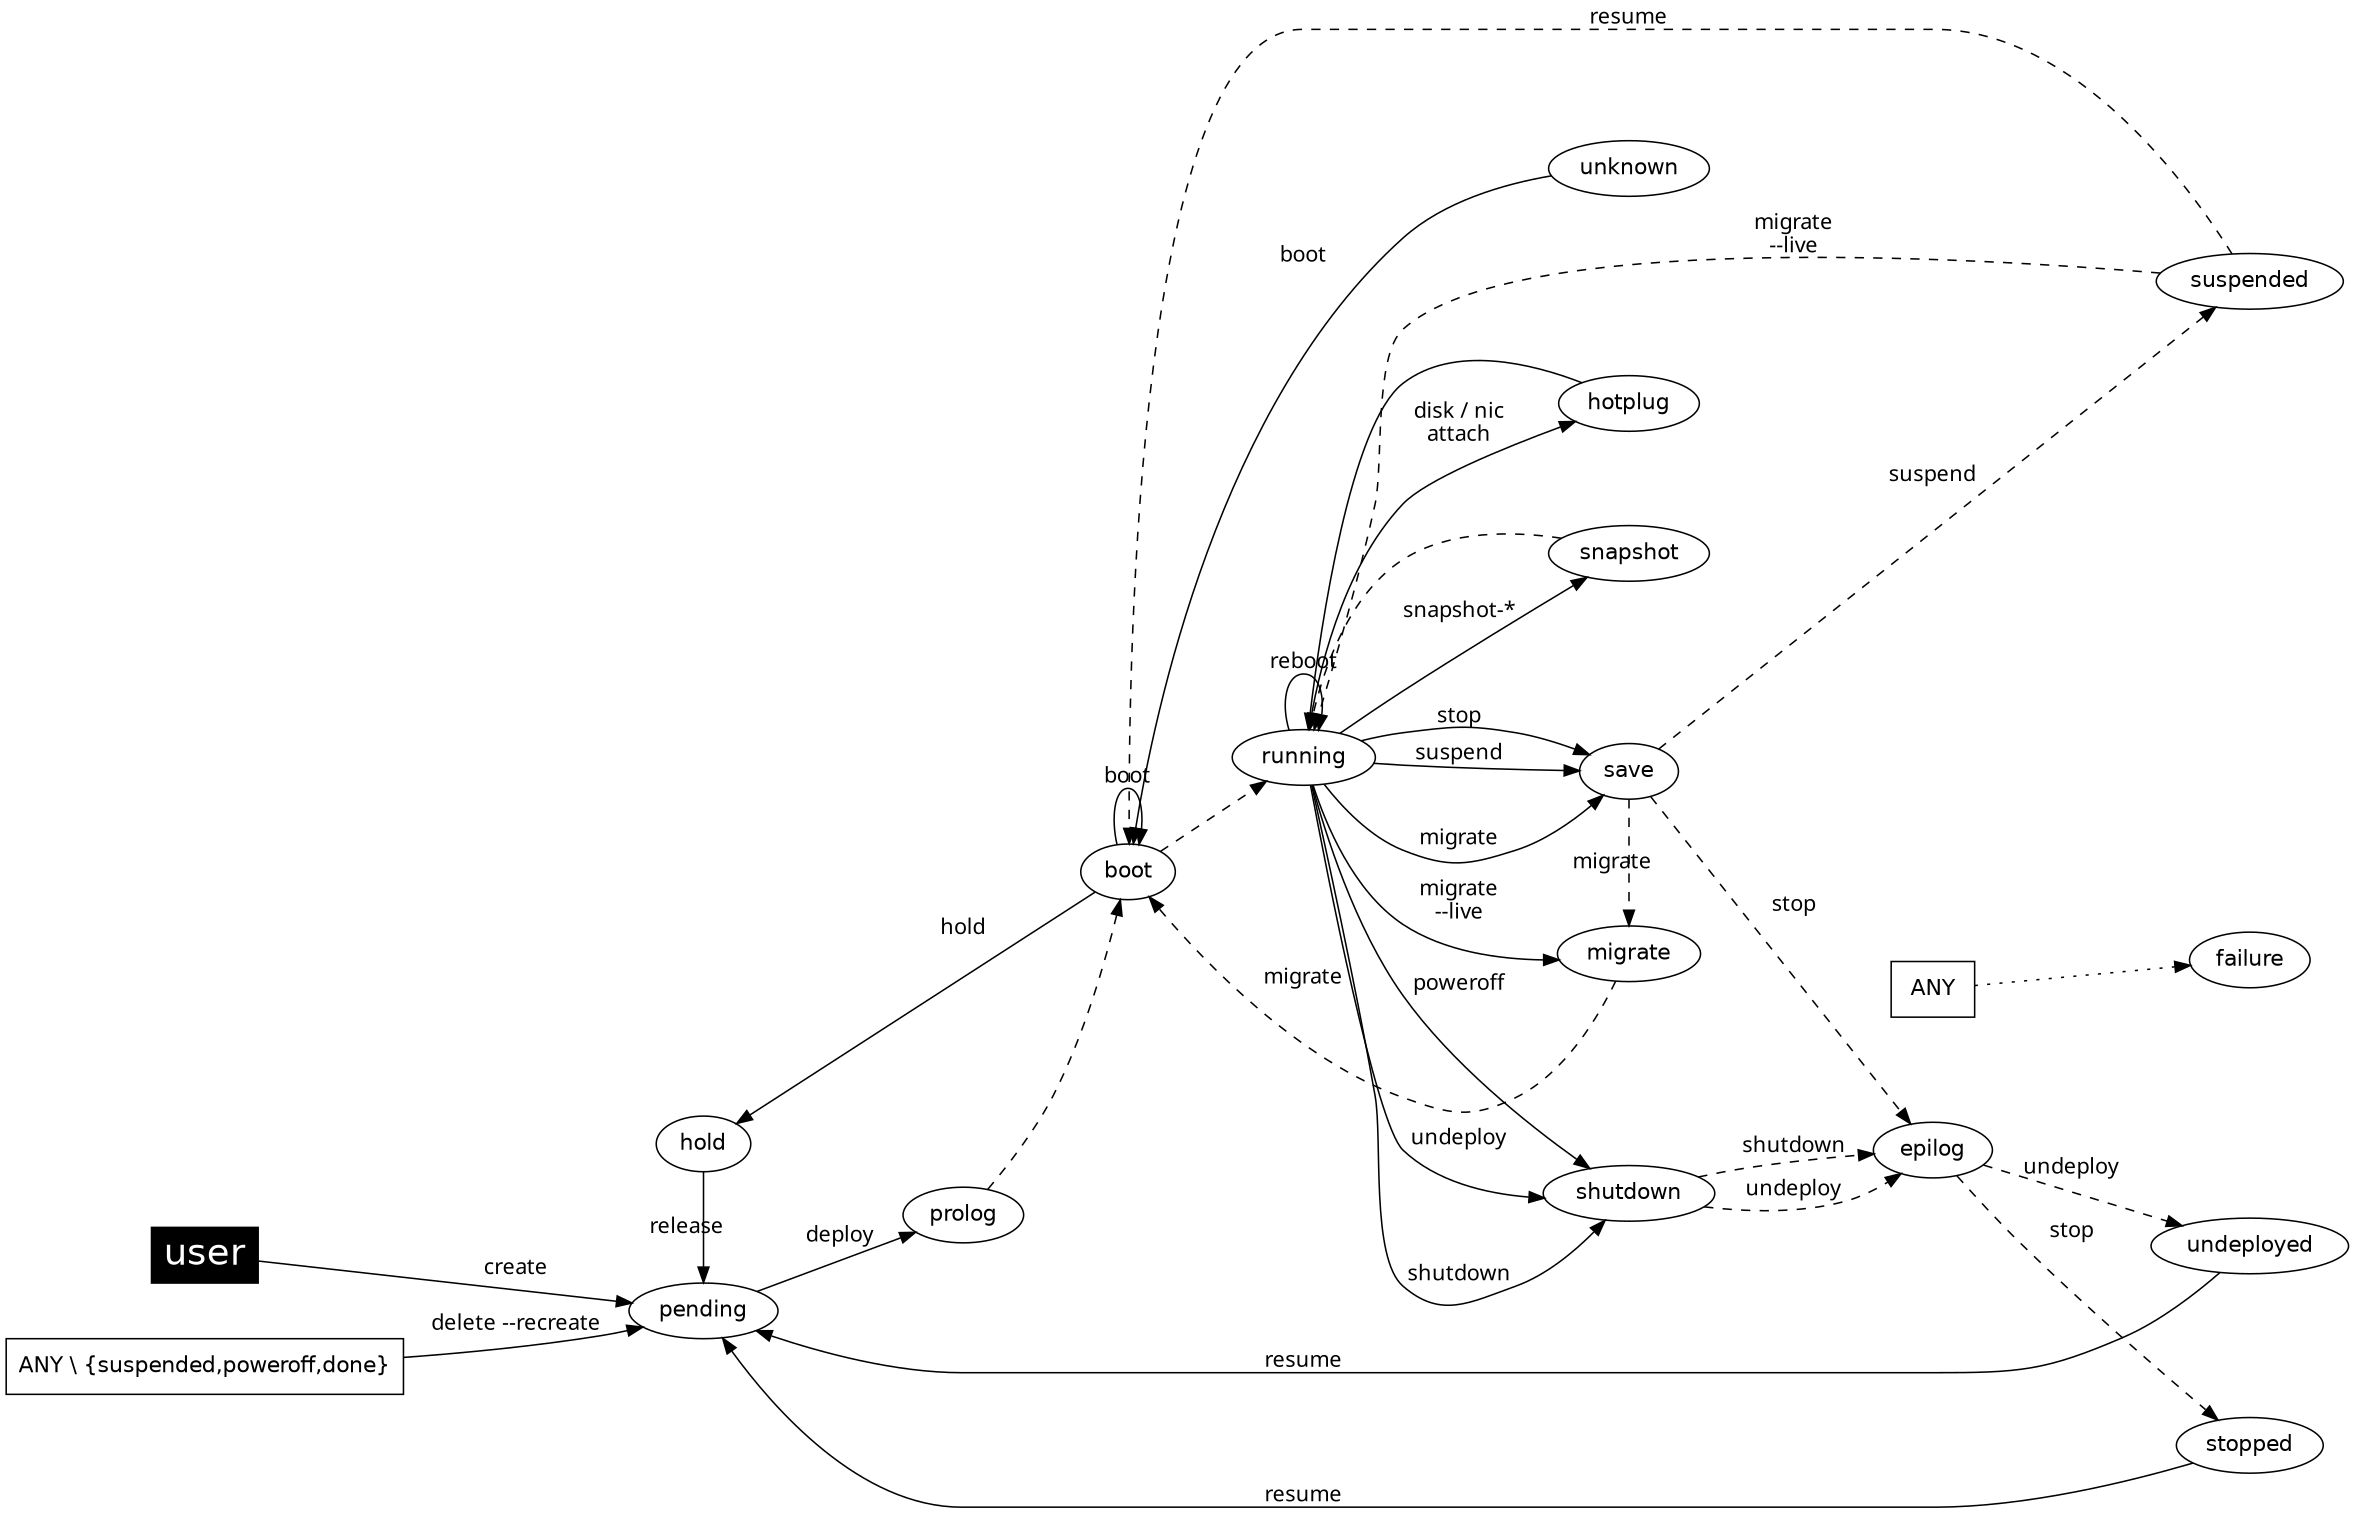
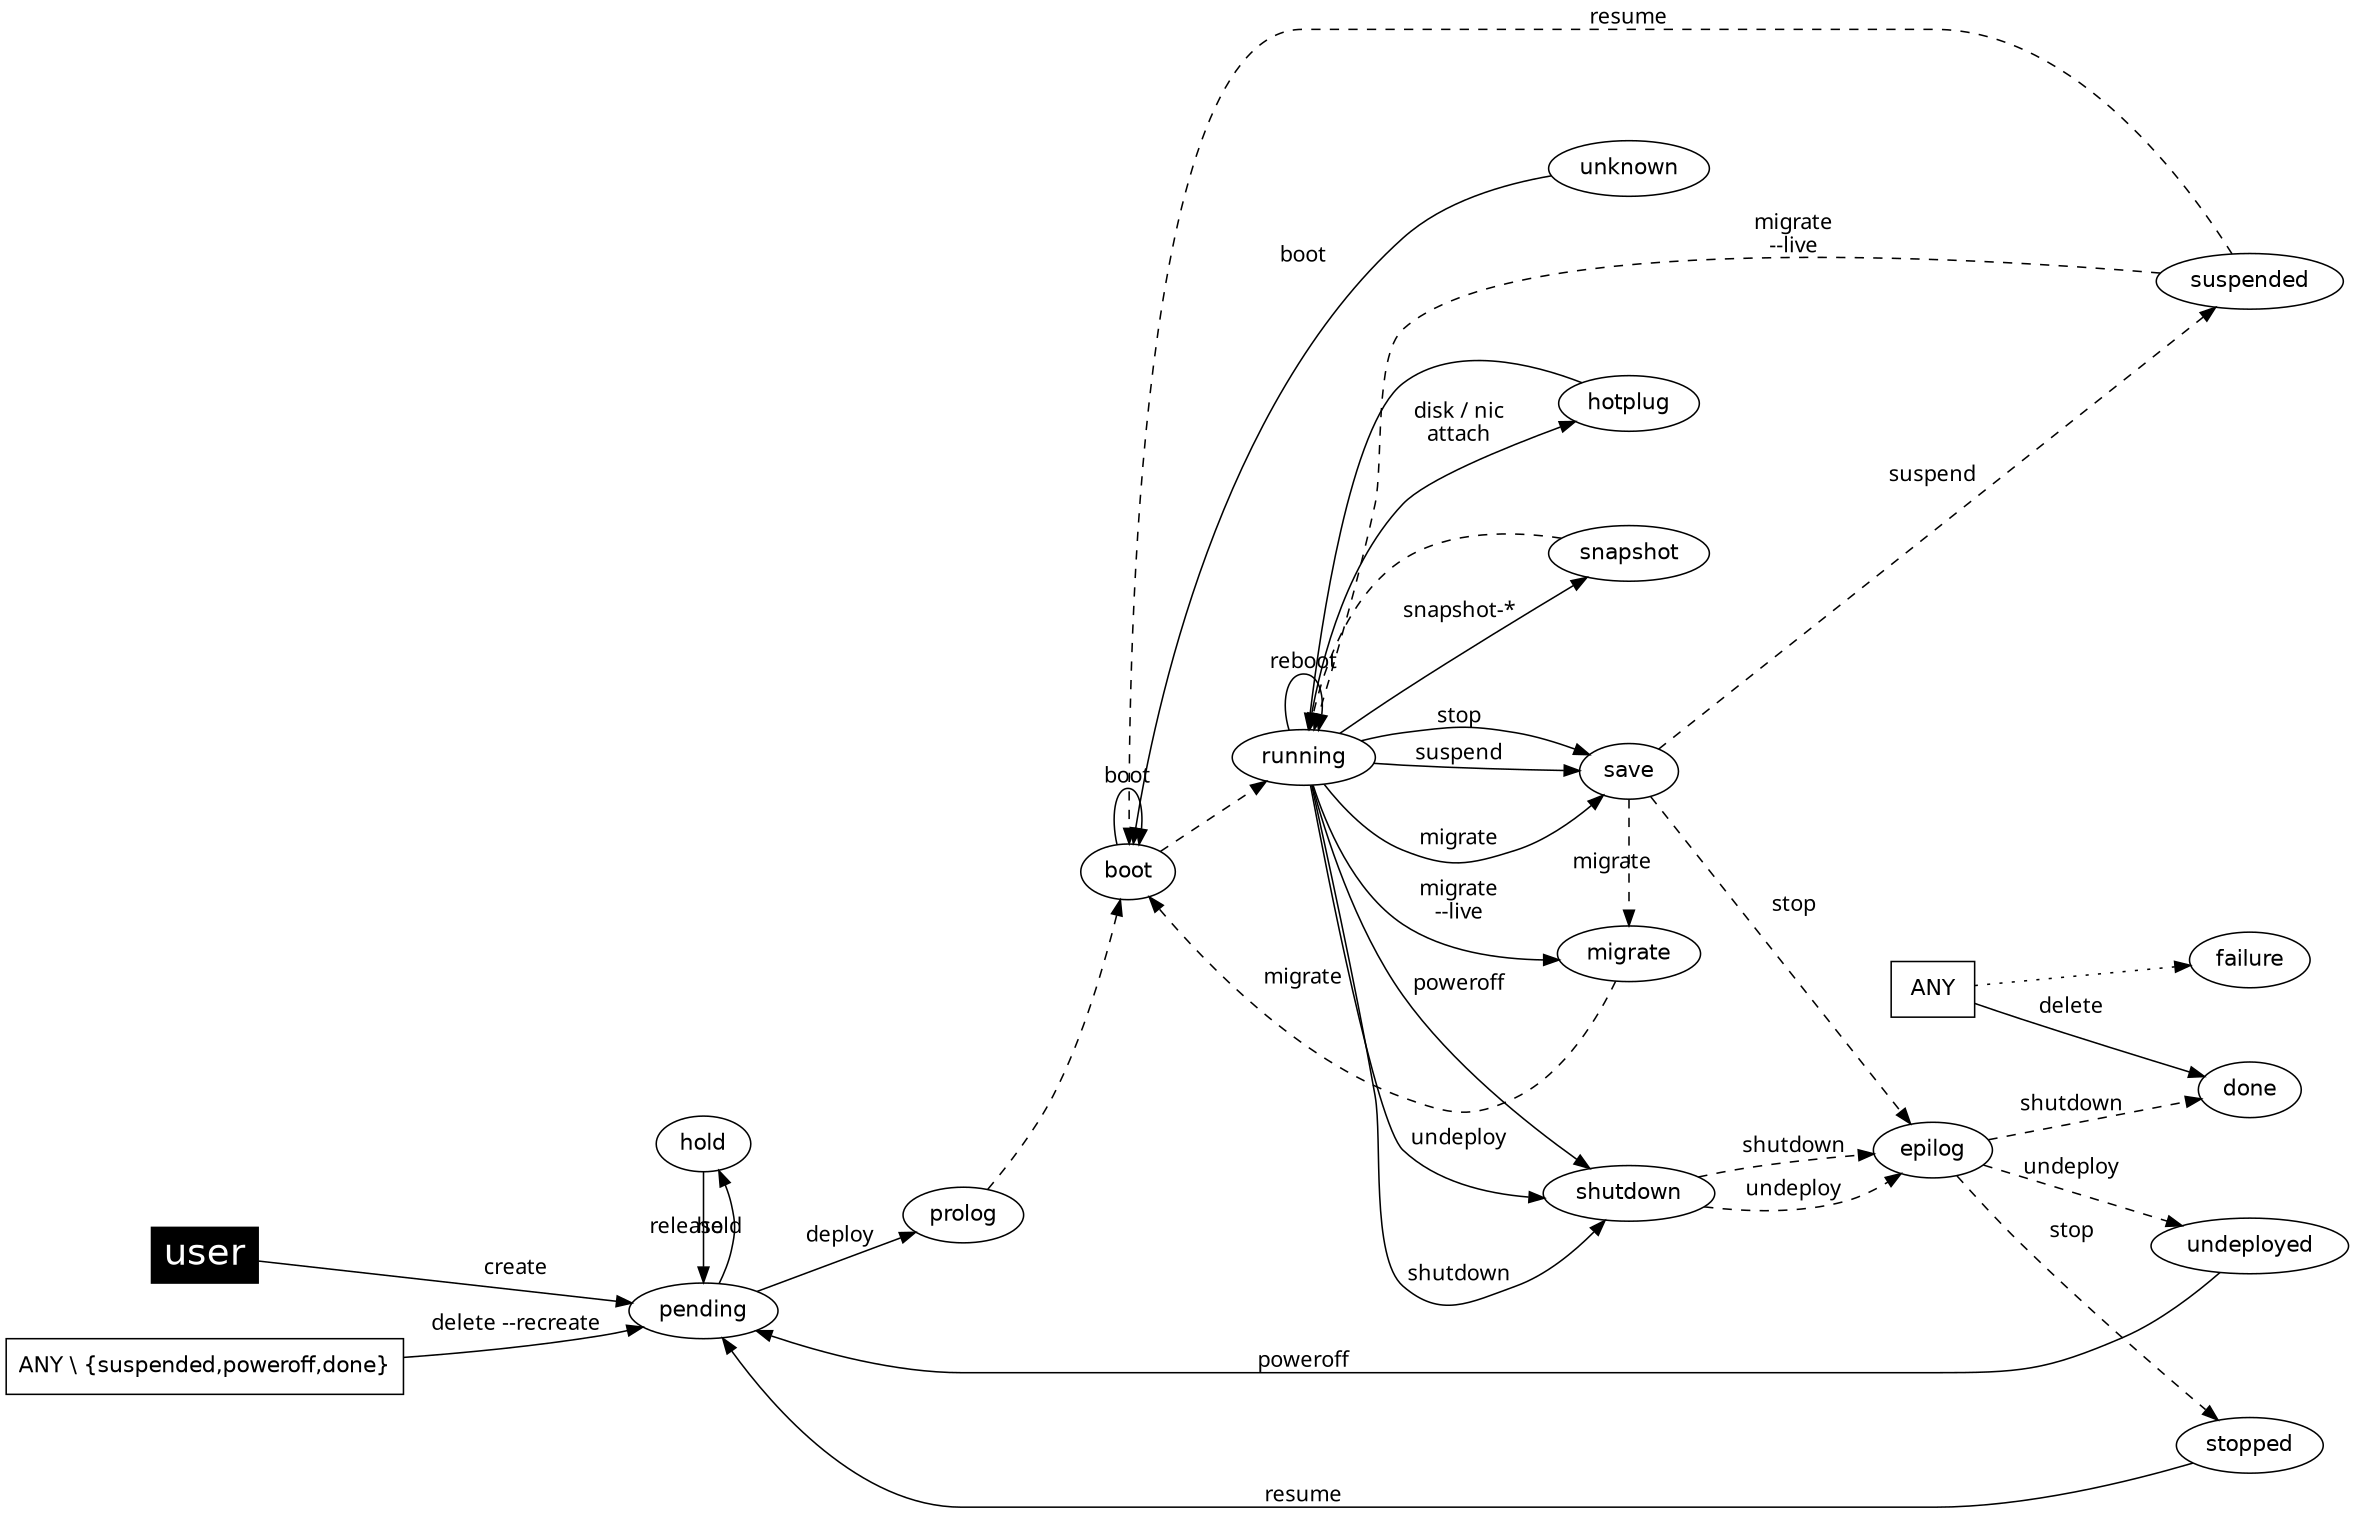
(923, 1003) -> (734, 1235)
none -> (2250, 1090)
(1304, 1361) -> (1304, 1361)
